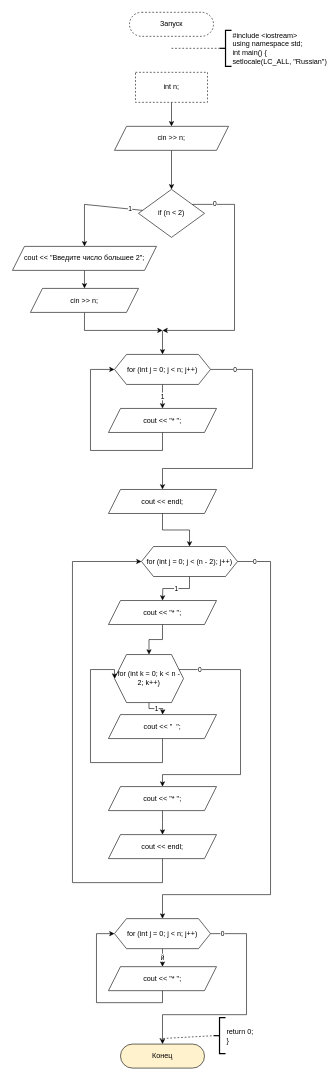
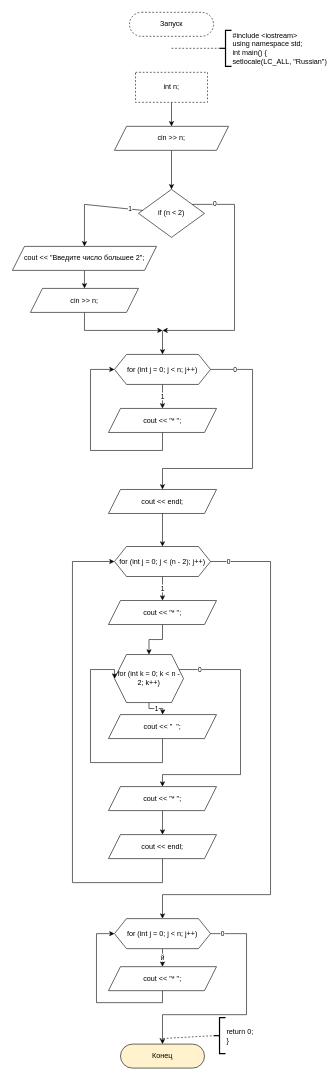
(189, 561) -> (162, 561)
